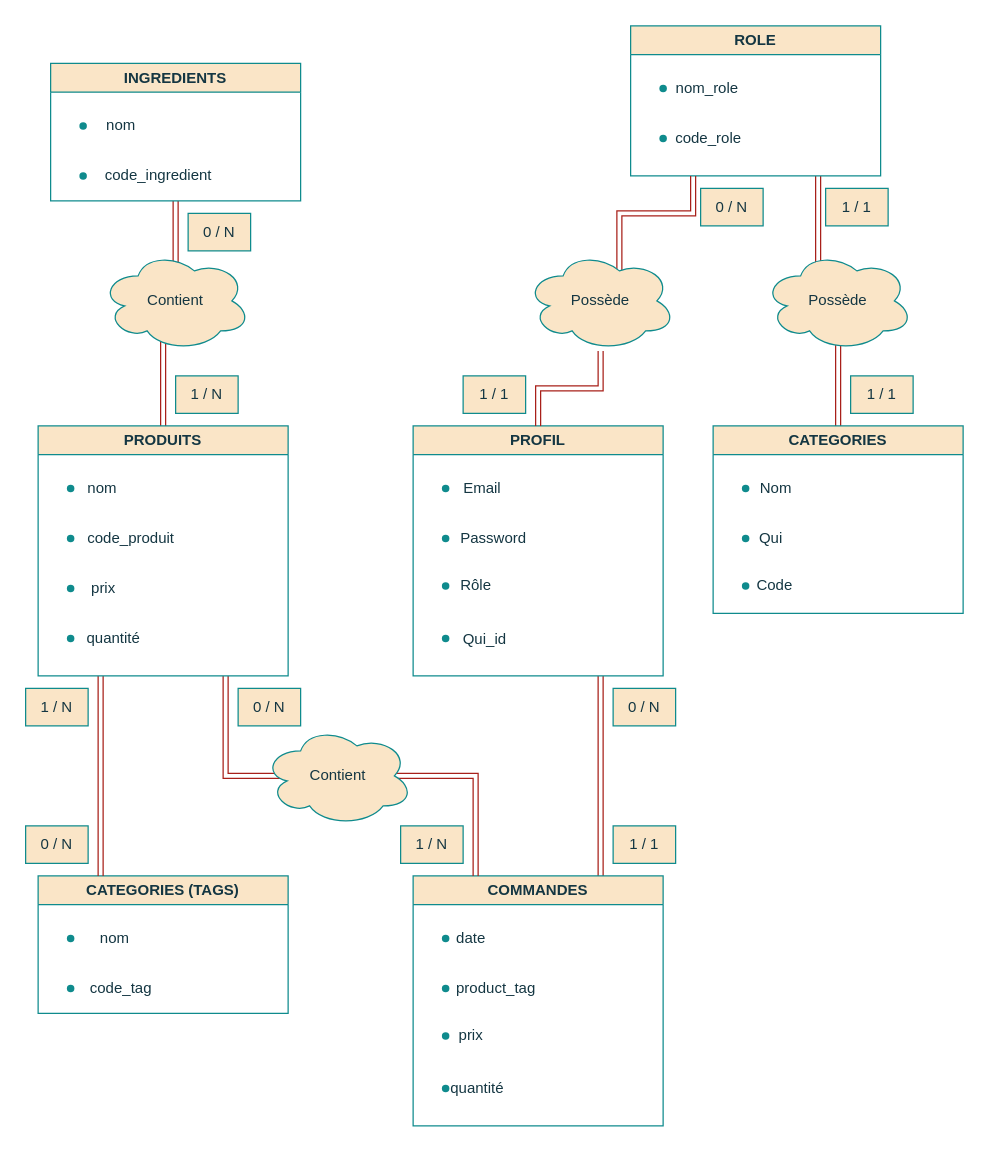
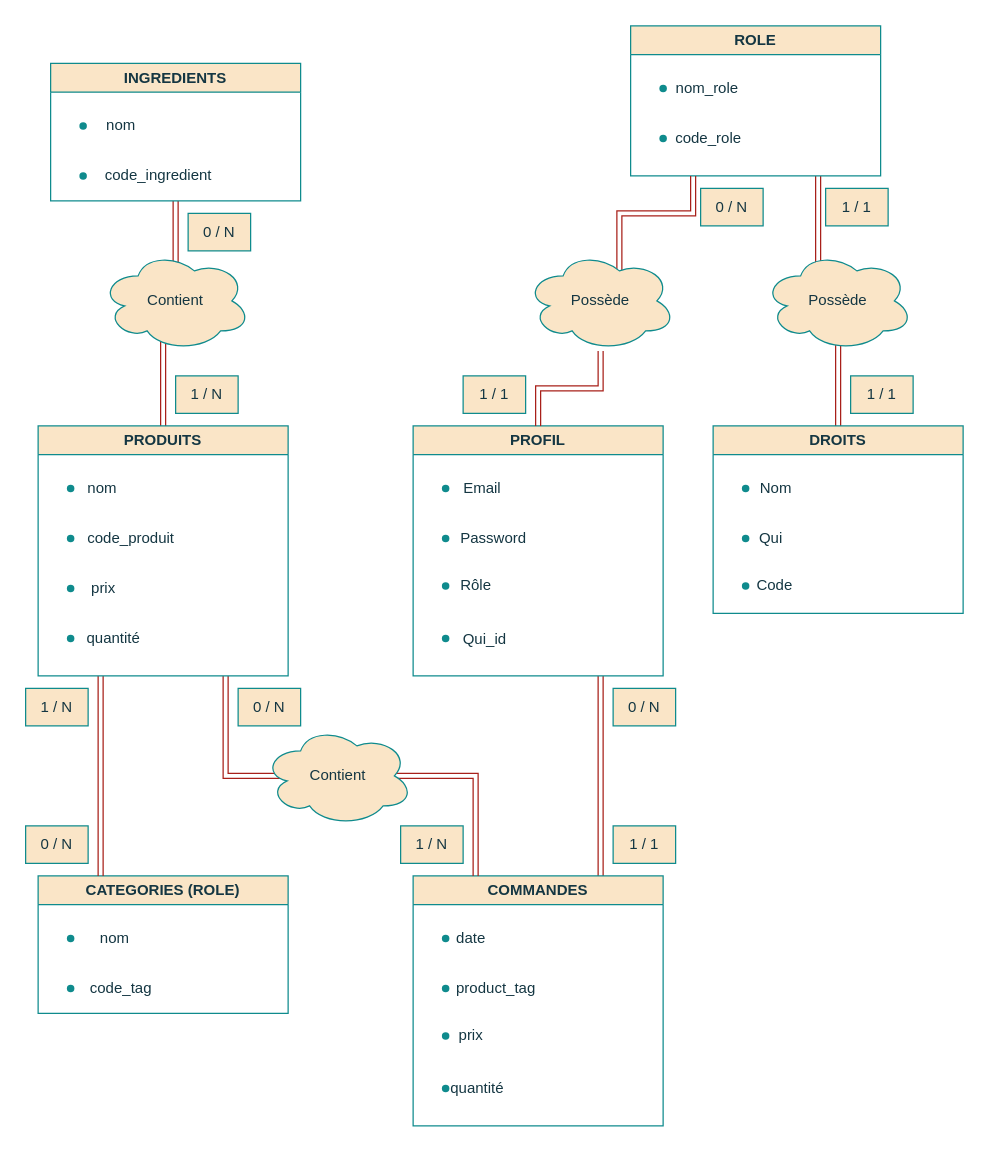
(838, 441) -> (838, 441)
(163, 891) -> (163, 891)
